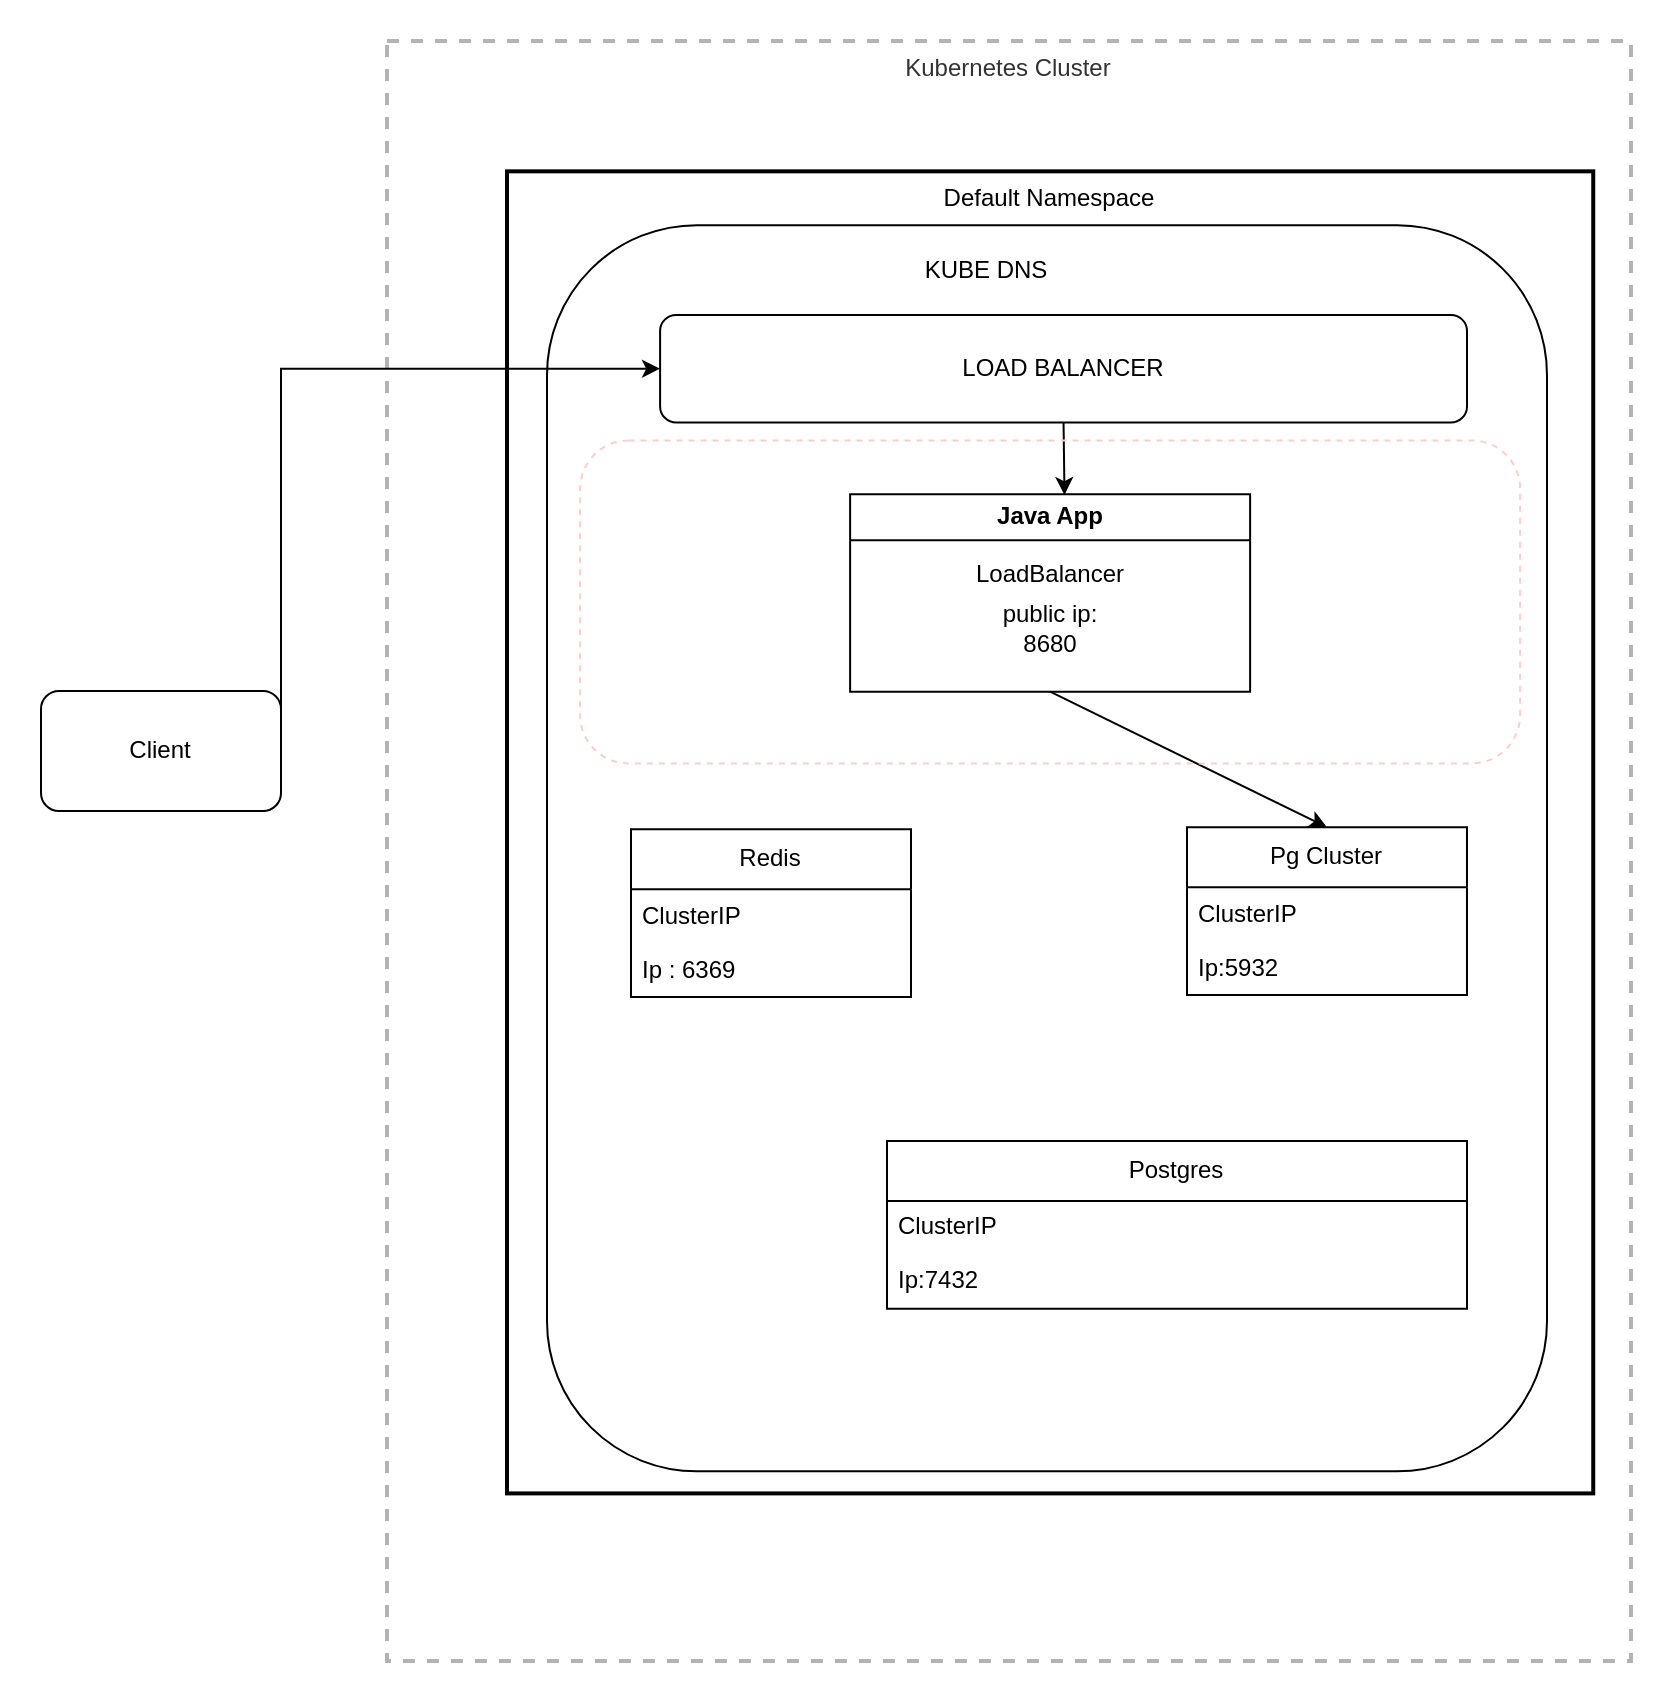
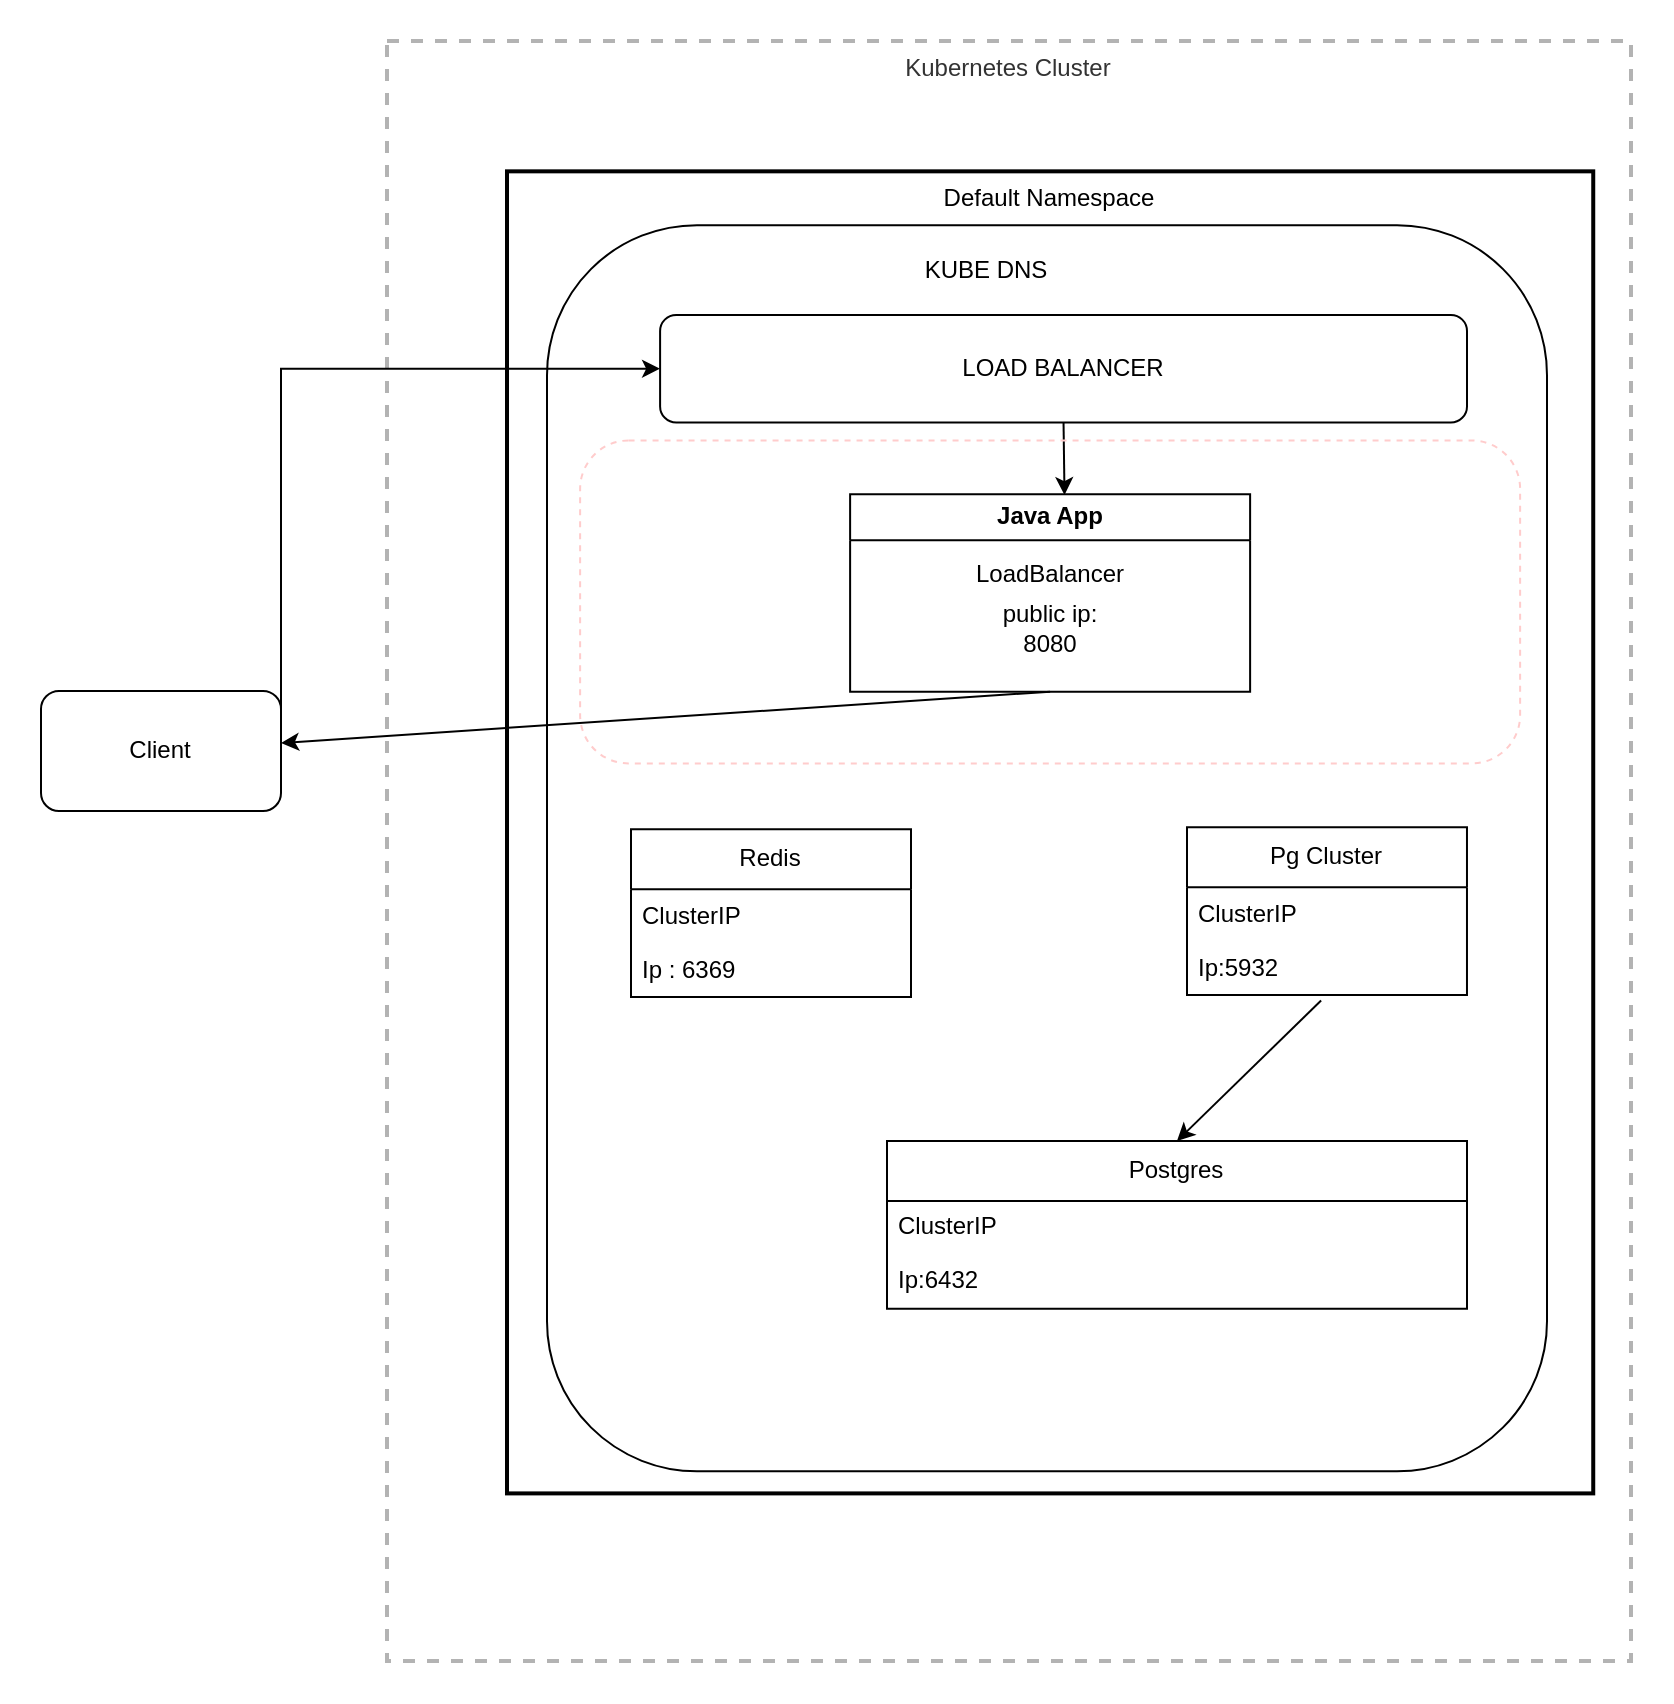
(1051, 629) -> (1051, 629)
(1186, 758) -> (651, 718)
none -> (1254, 1066)
(943, 1281) -> (943, 1281)
